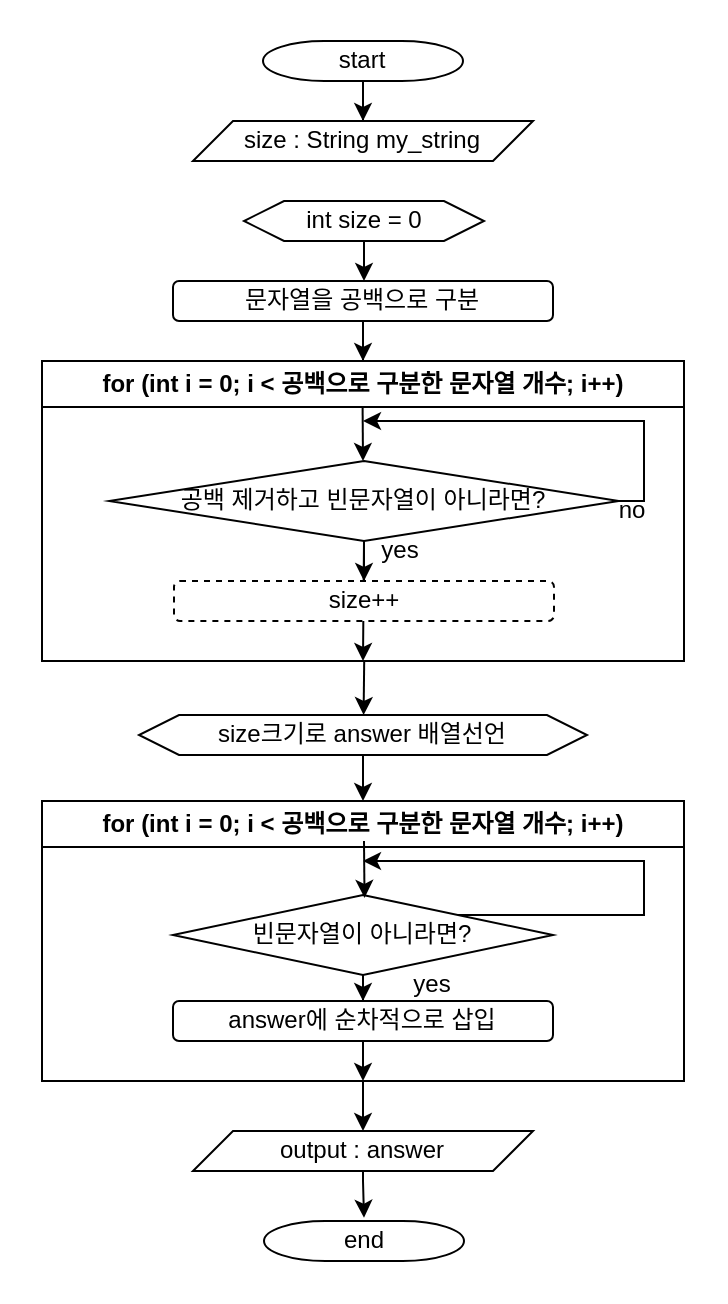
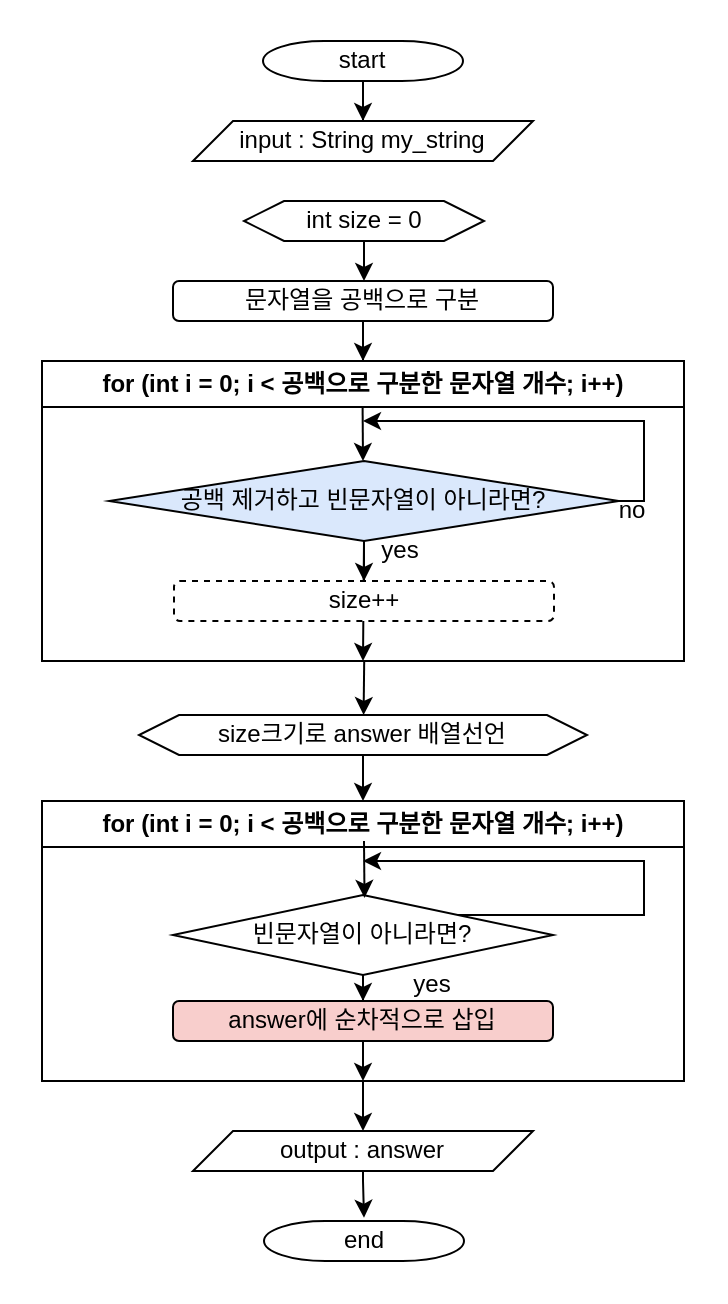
(363, 141) -> (363, 141)
(364, 501) -> (364, 501)
(363, 1021) -> (363, 1021)
